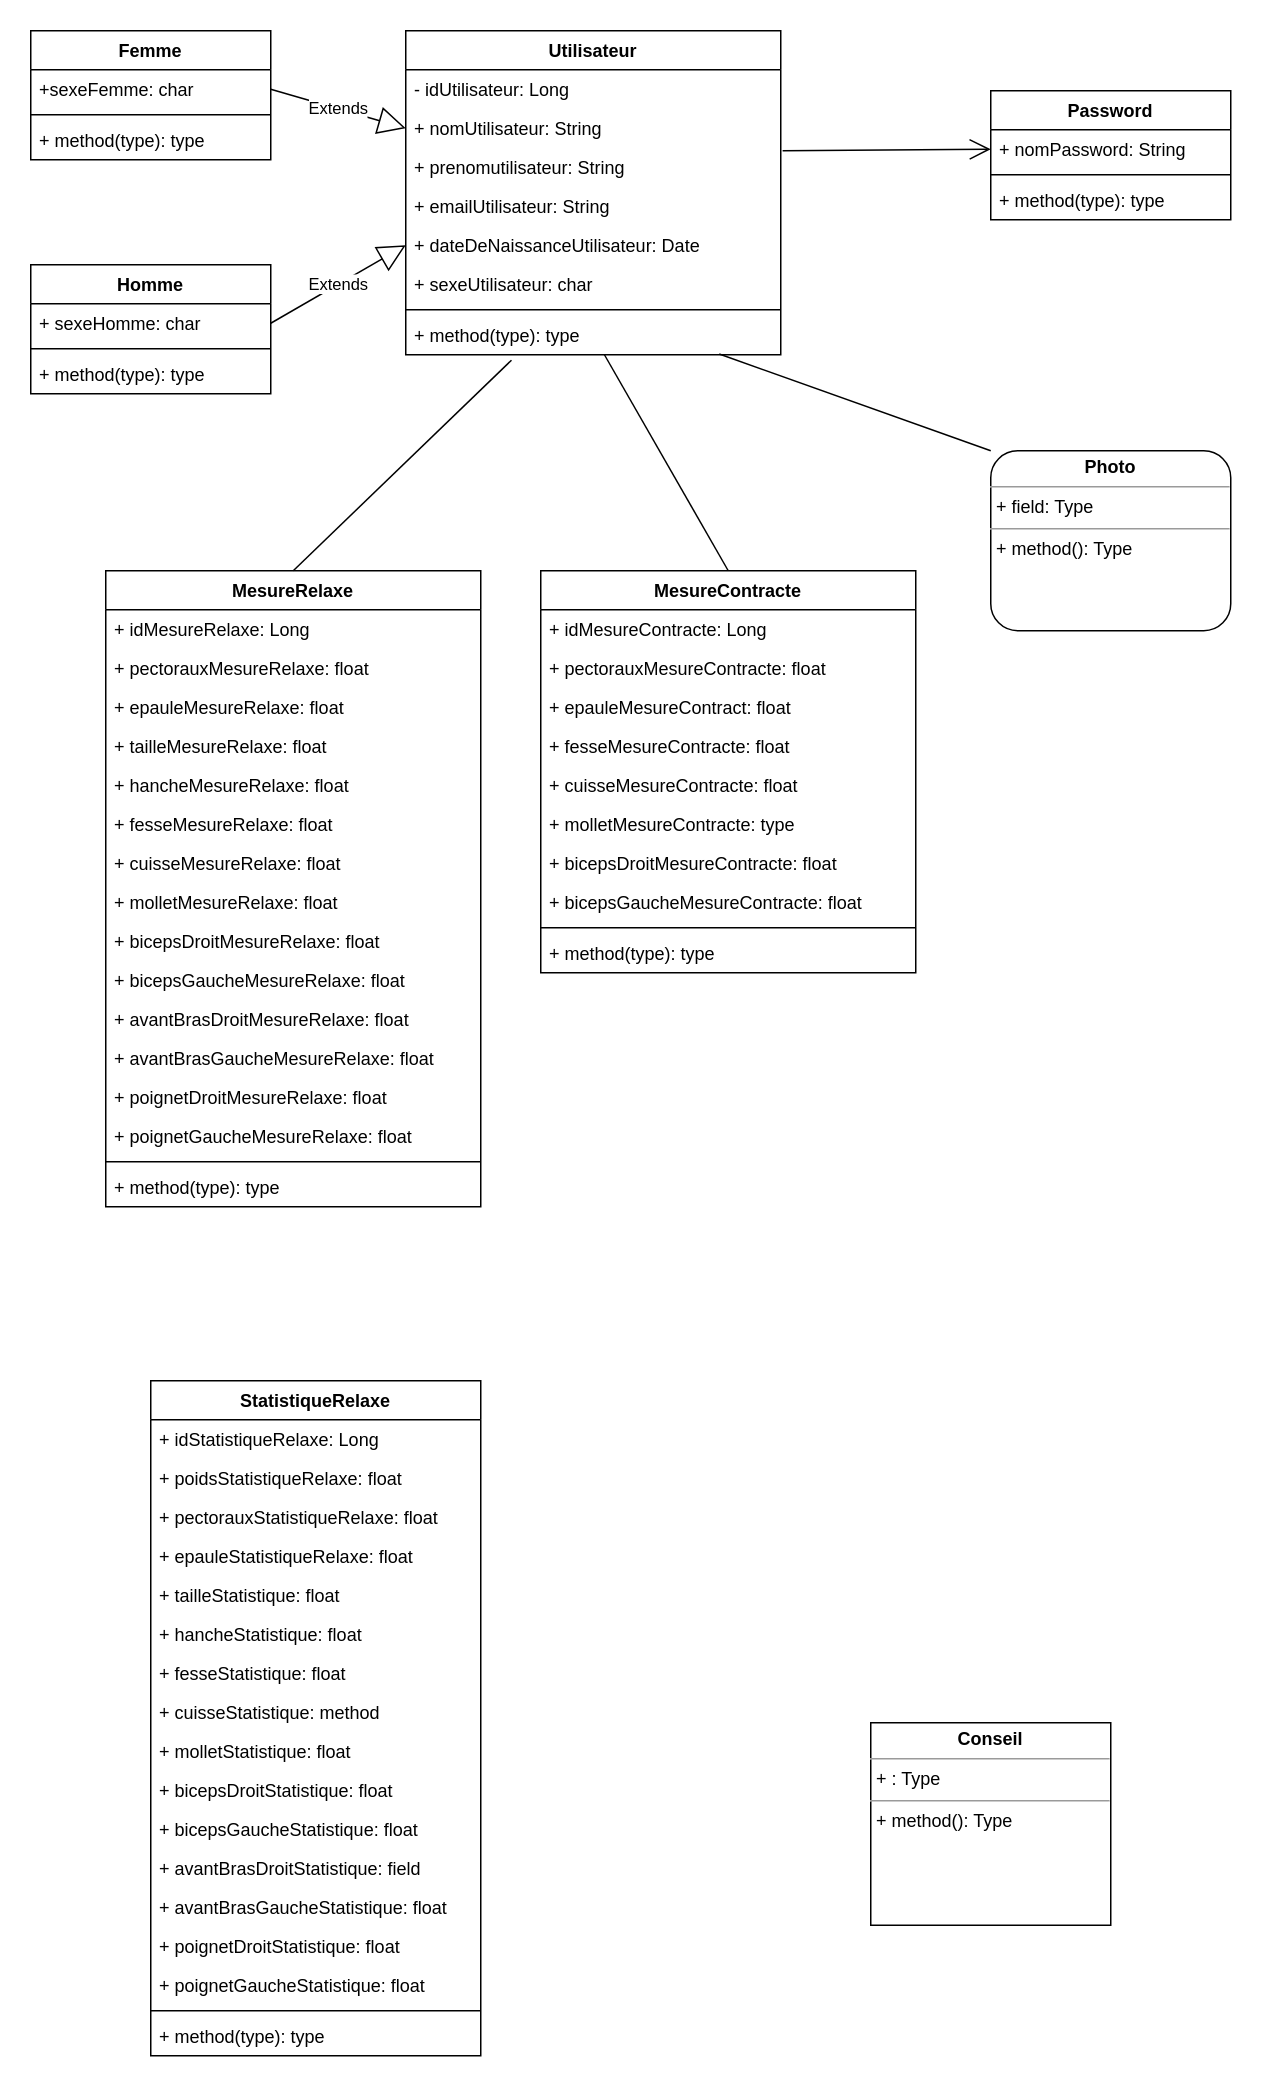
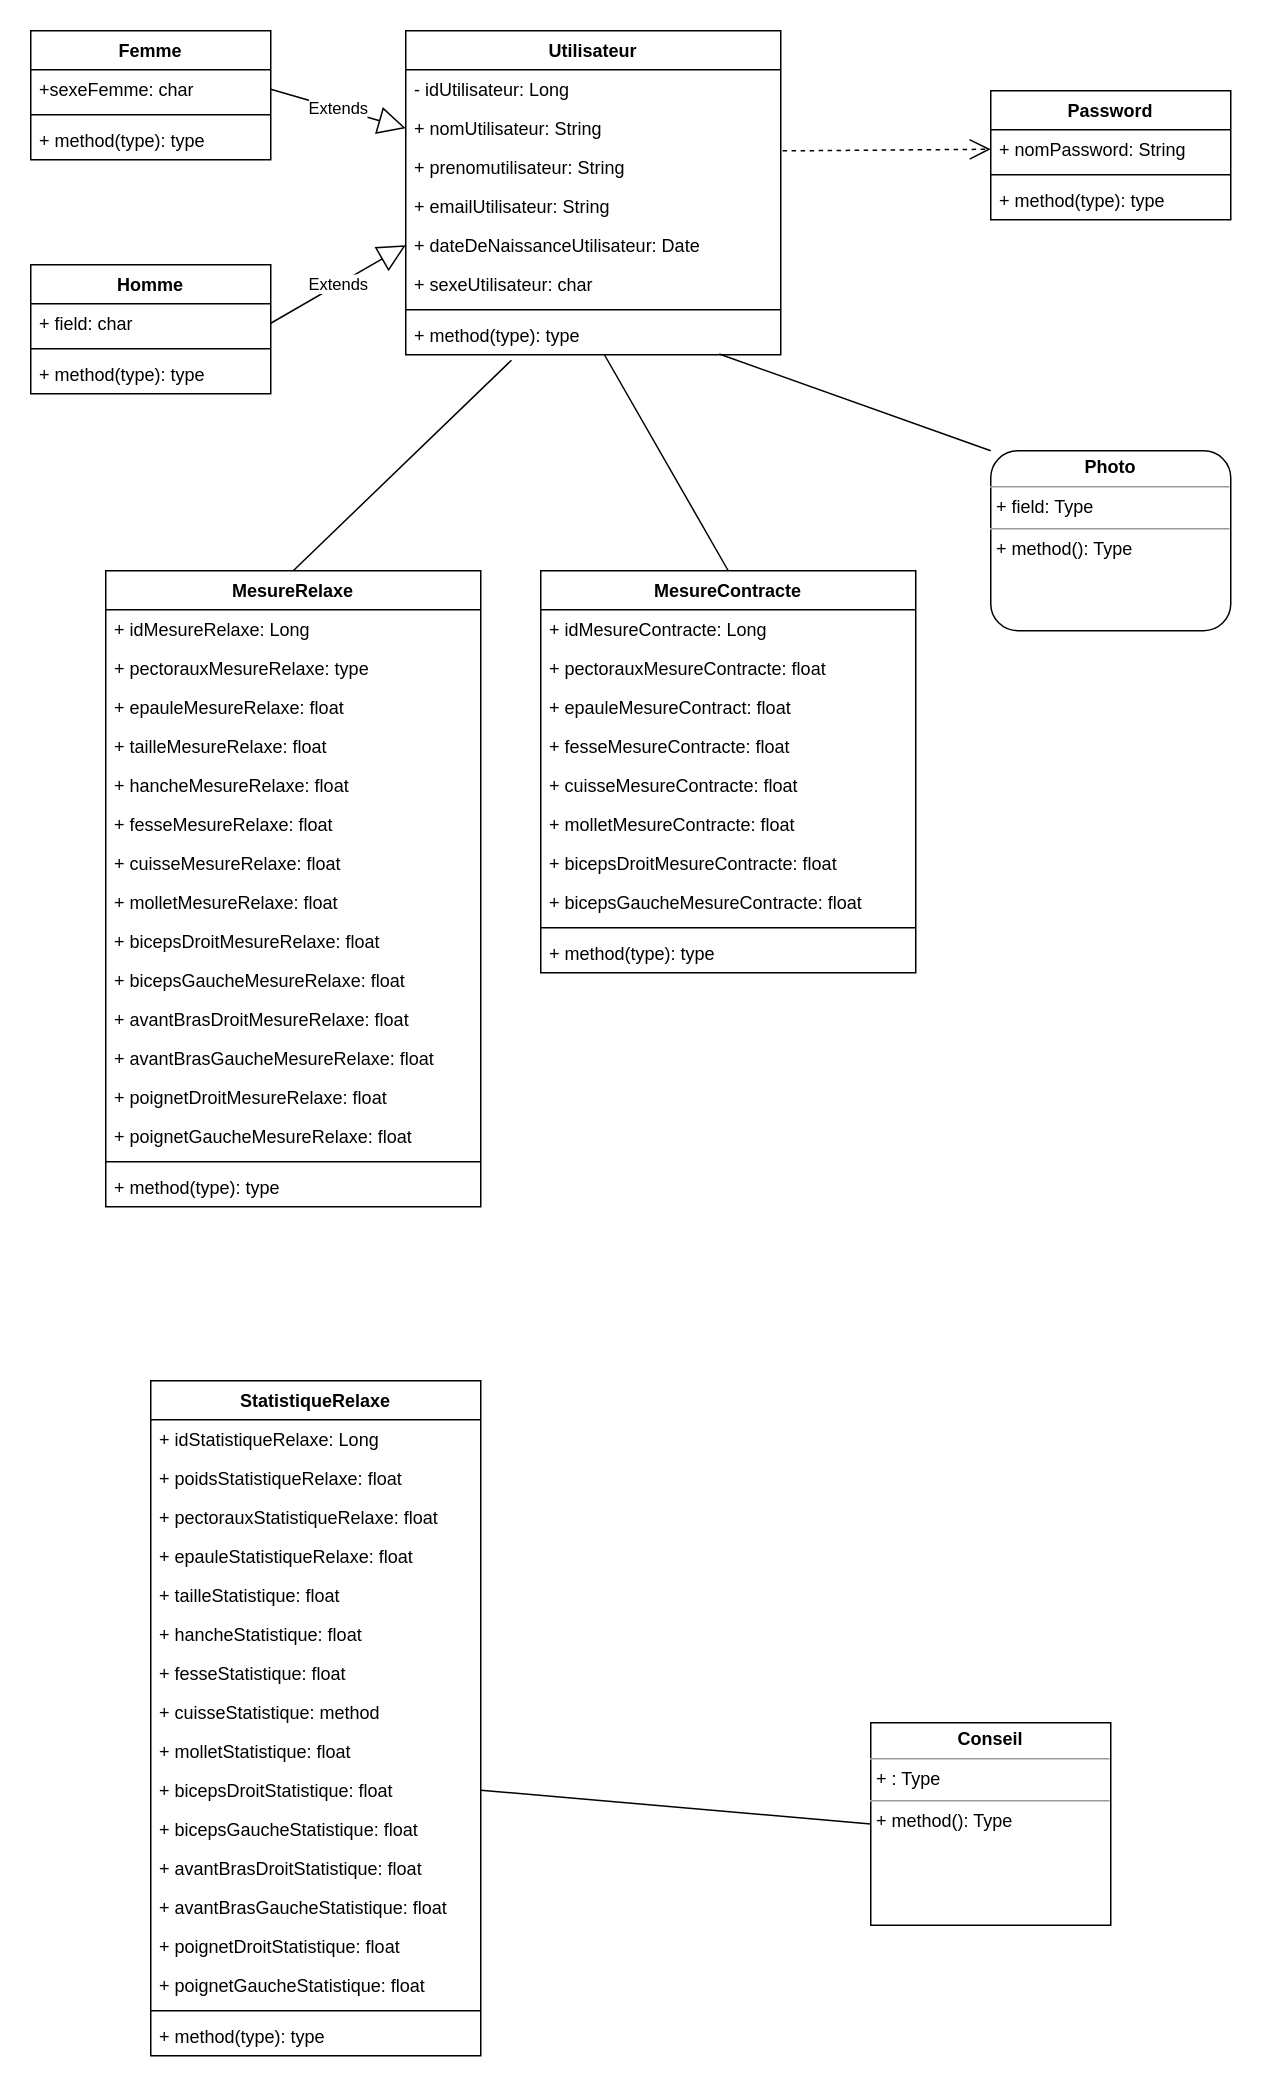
(886, 150) -> (886, 150)
(118, 324) -> (93, 324)
(254, 669) -> (251, 669)
(683, 825) -> (686, 825)
none -> (676, 1807)
(312, 1869) -> (314, 1869)
